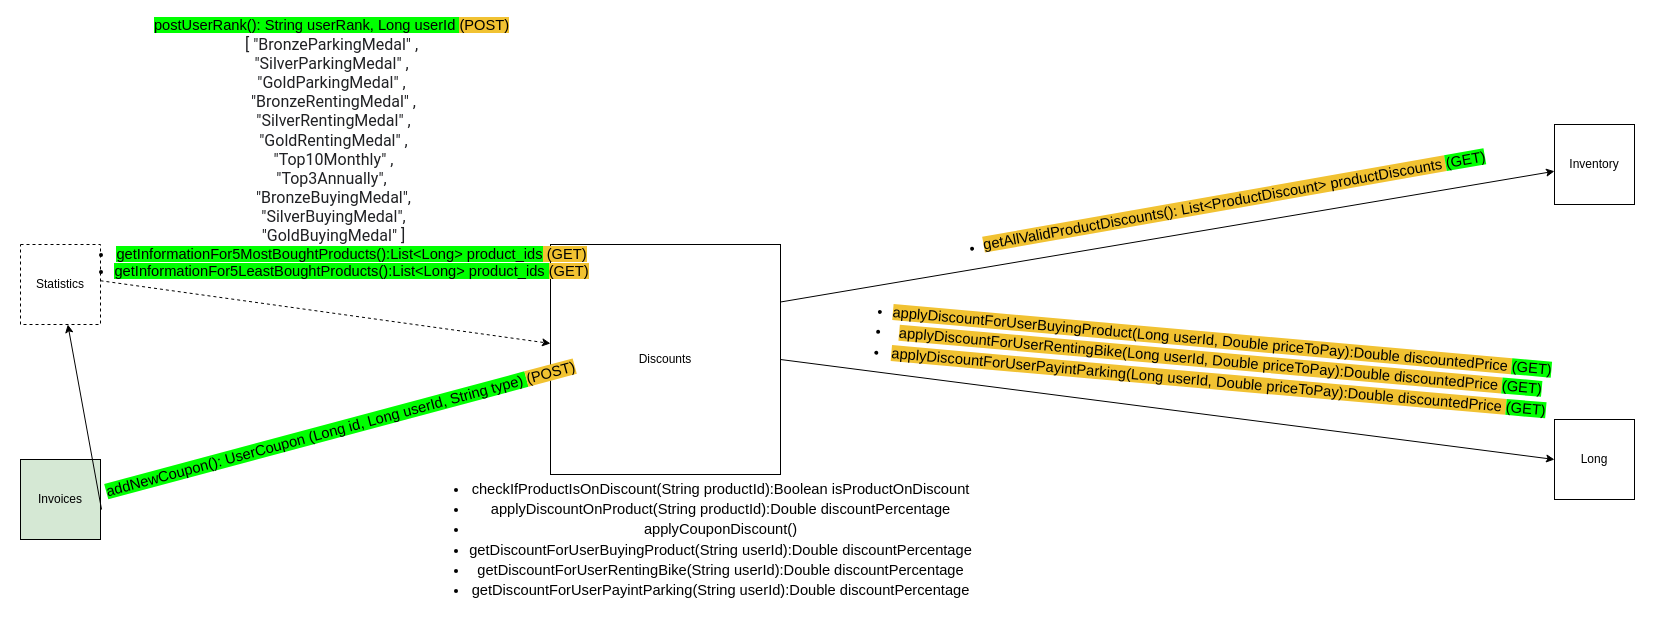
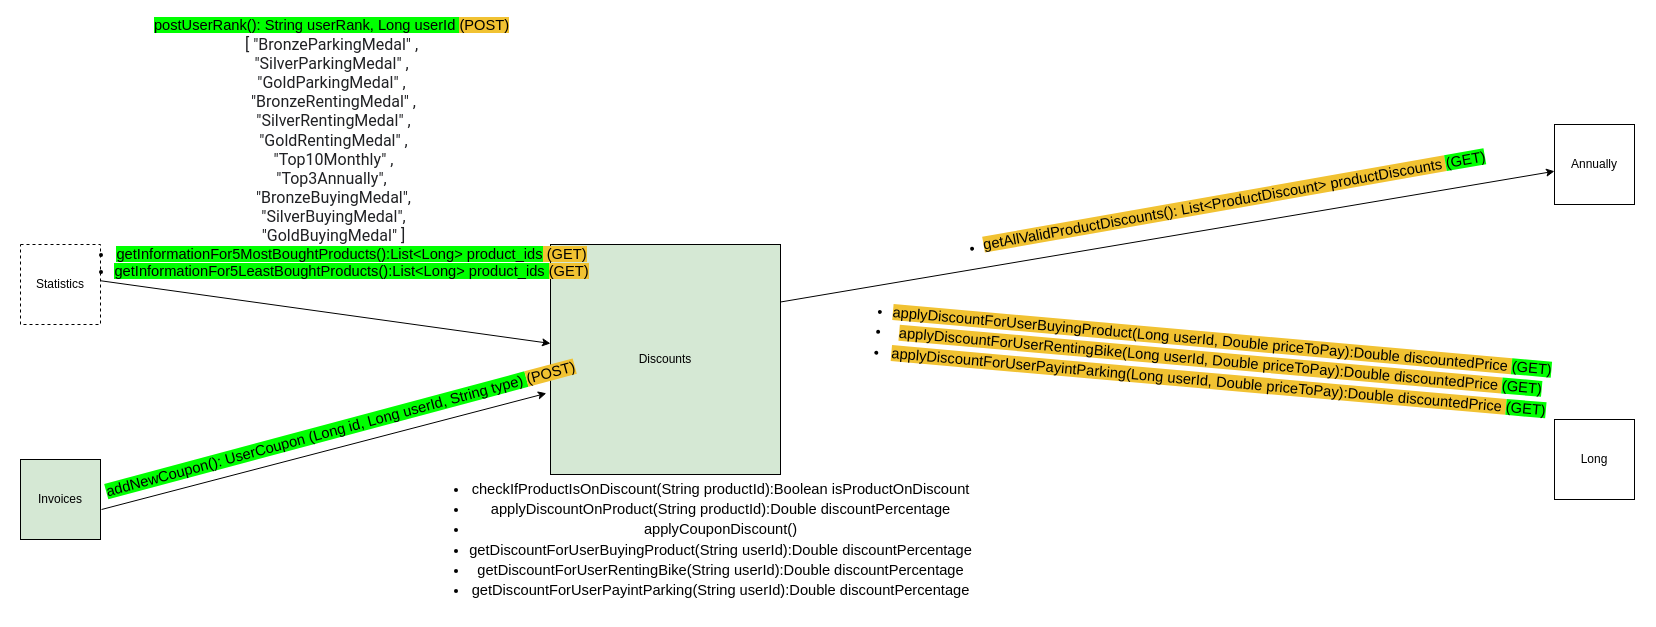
(1595, 165) -> (1595, 165)
(323, 312) -> (323, 312)
(666, 360) -> (666, 360)
(1164, 409) -> none
(85, 421) -> (320, 452)
